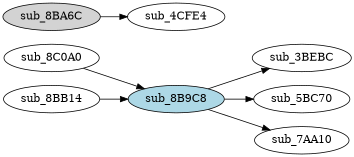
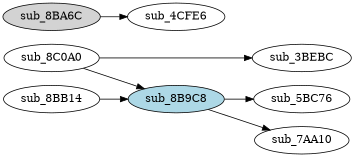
(176, 17) -> (176, 17)
(235, 80) -> (172, 58)
(302, 99) -> (302, 99)
